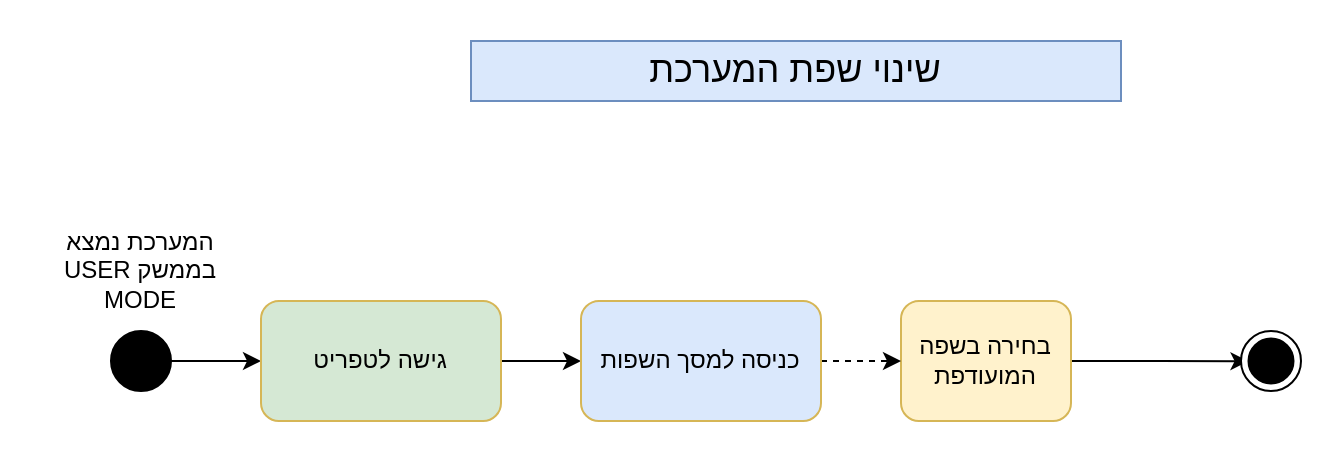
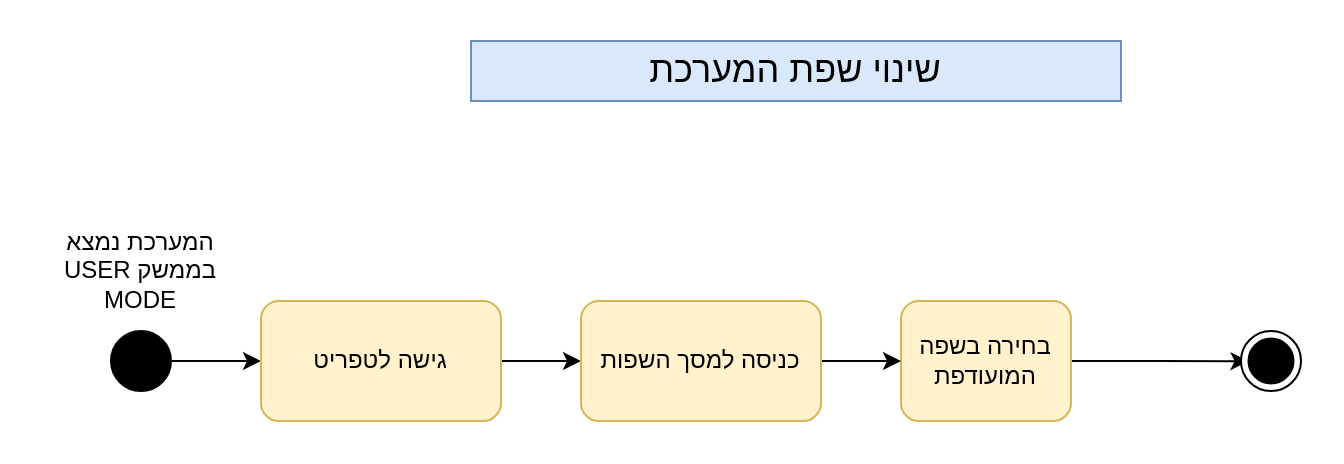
(381, 361) -> (381, 361)
(701, 361) -> (701, 361)
(853, 361) -> (853, 361)
